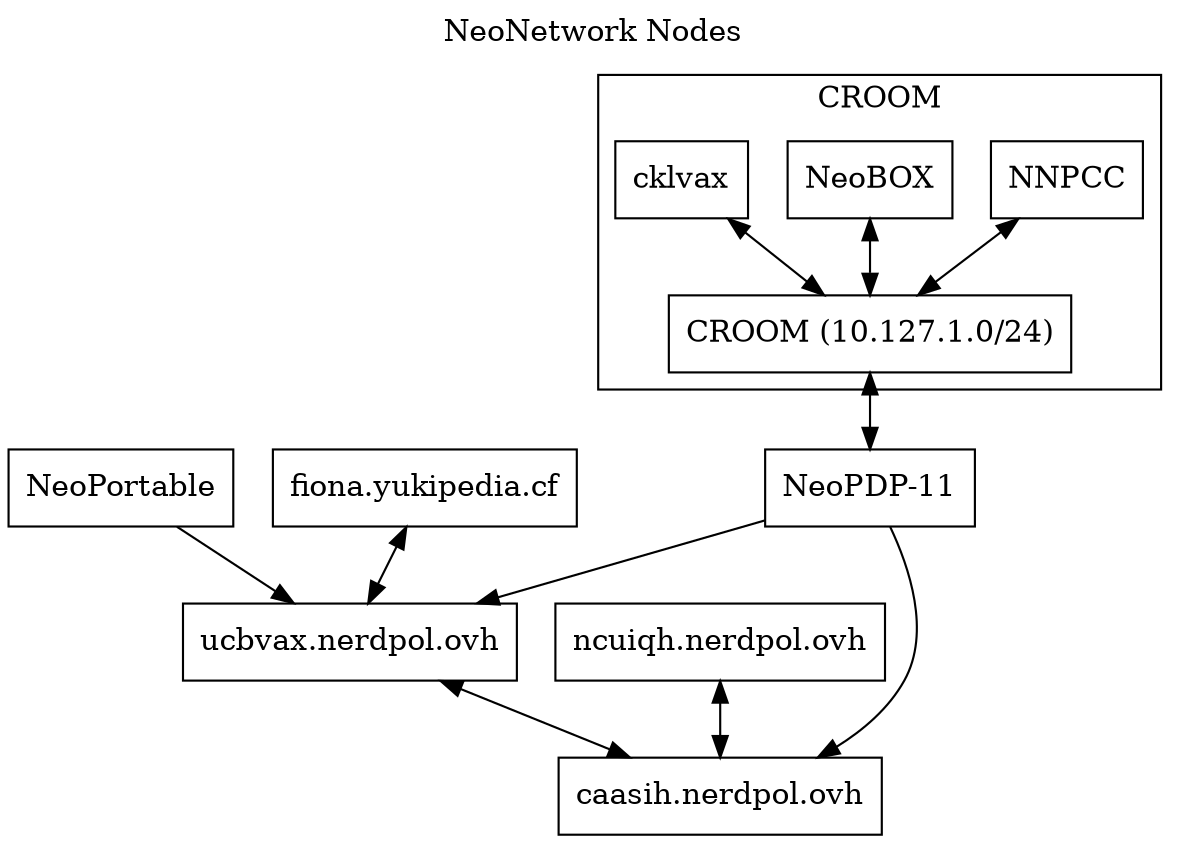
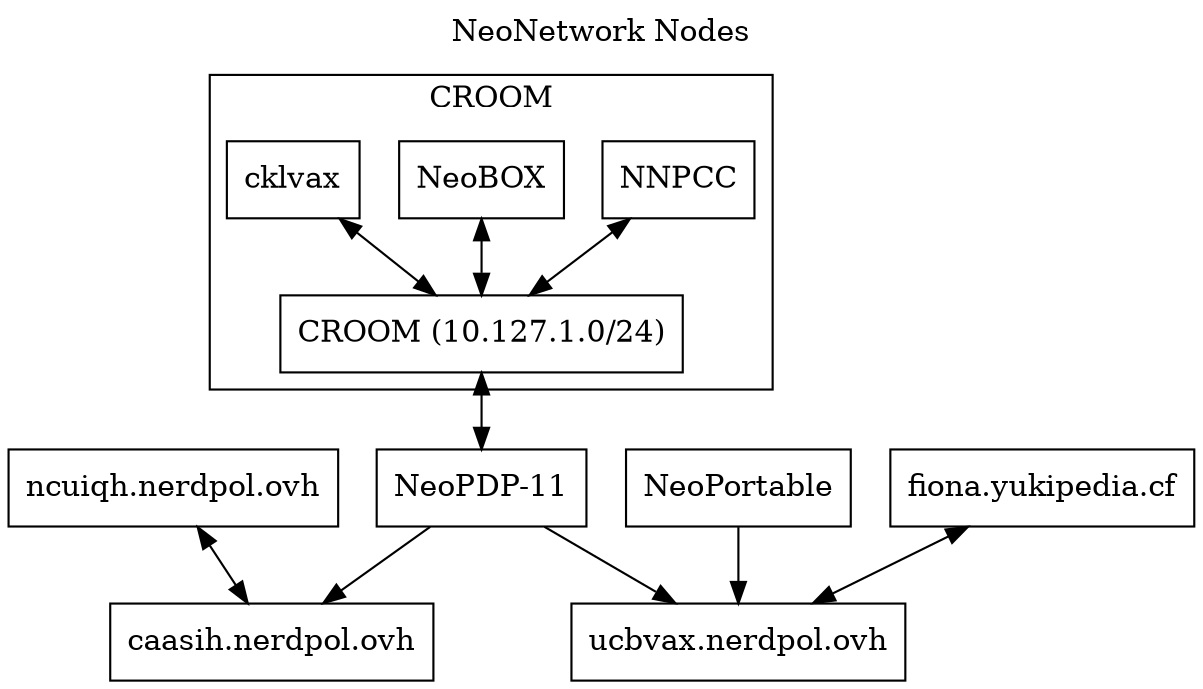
(535, 719) -> none
